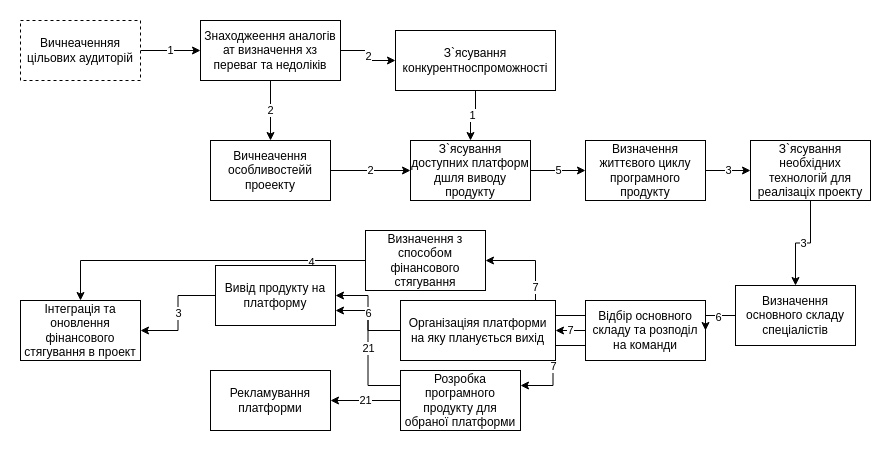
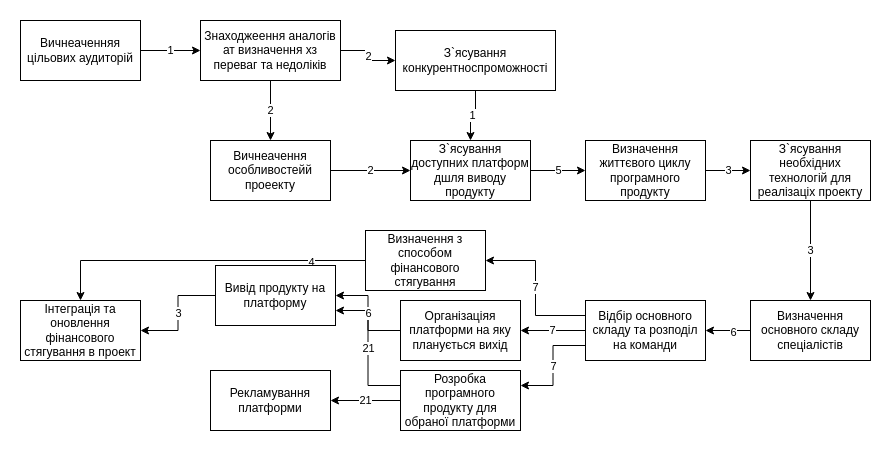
(81, 51) -> (81, 51)
(796, 316) -> (811, 331)
(478, 331) -> (461, 331)
